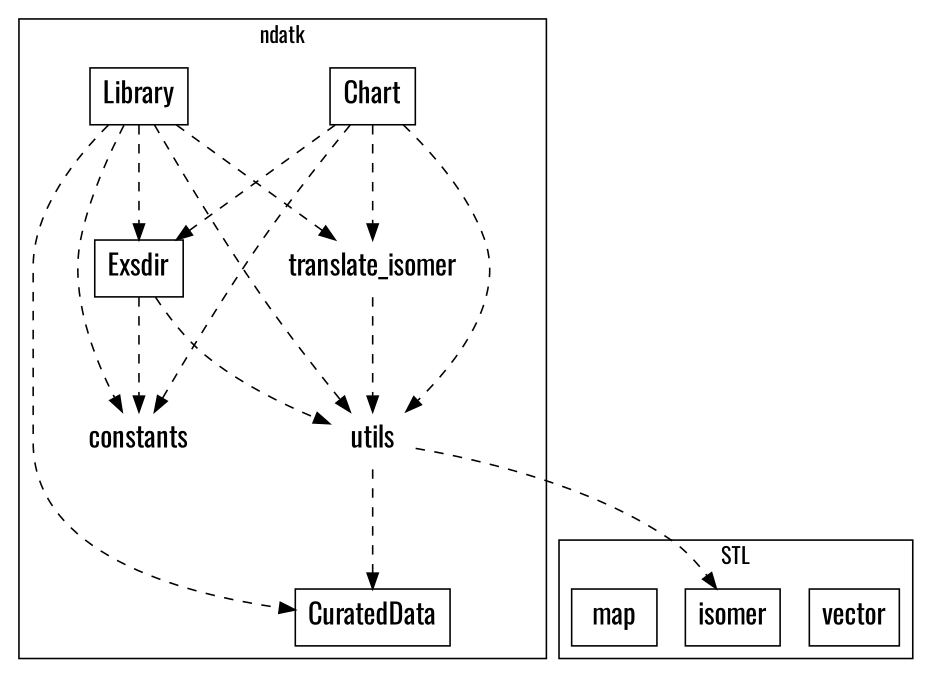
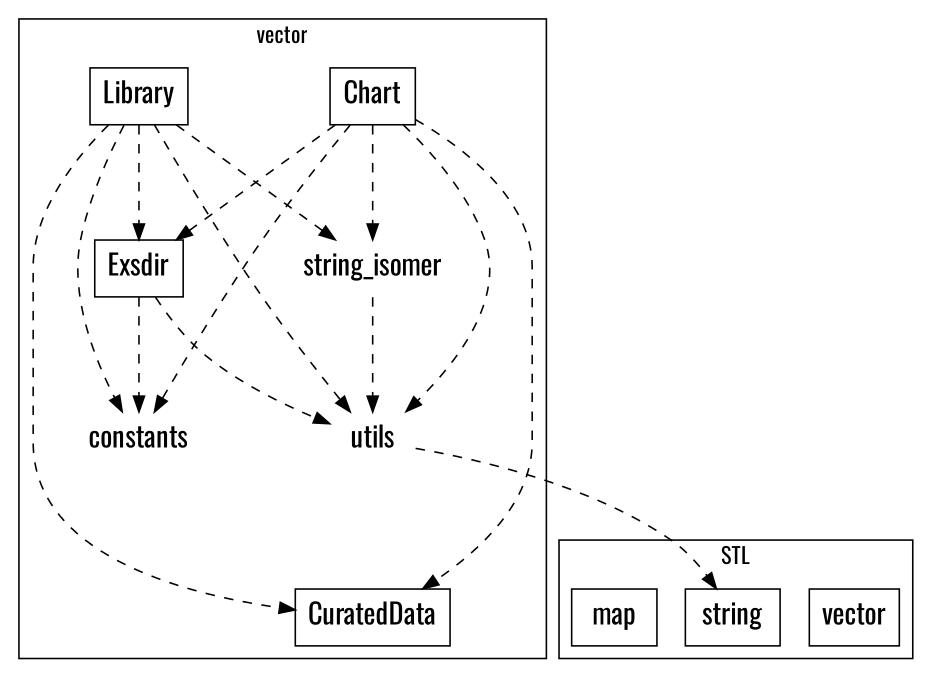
(283, 37) -> (283, 37)
(373, 268) -> (373, 268)
(373, 521) -> (532, 344)
(733, 617) -> (733, 617)
